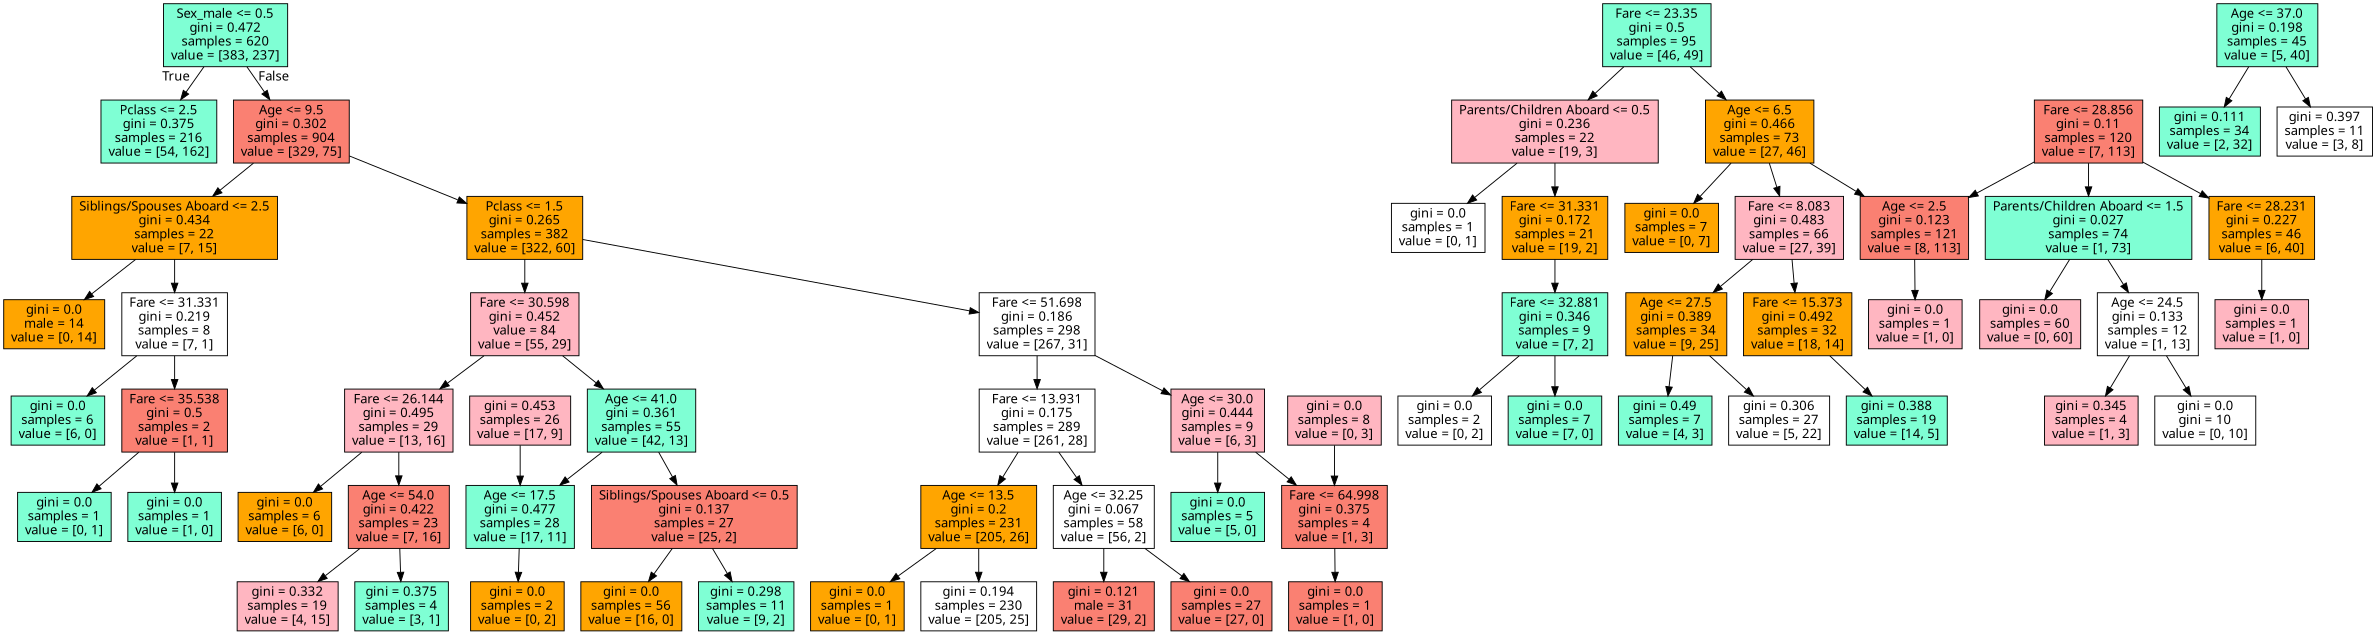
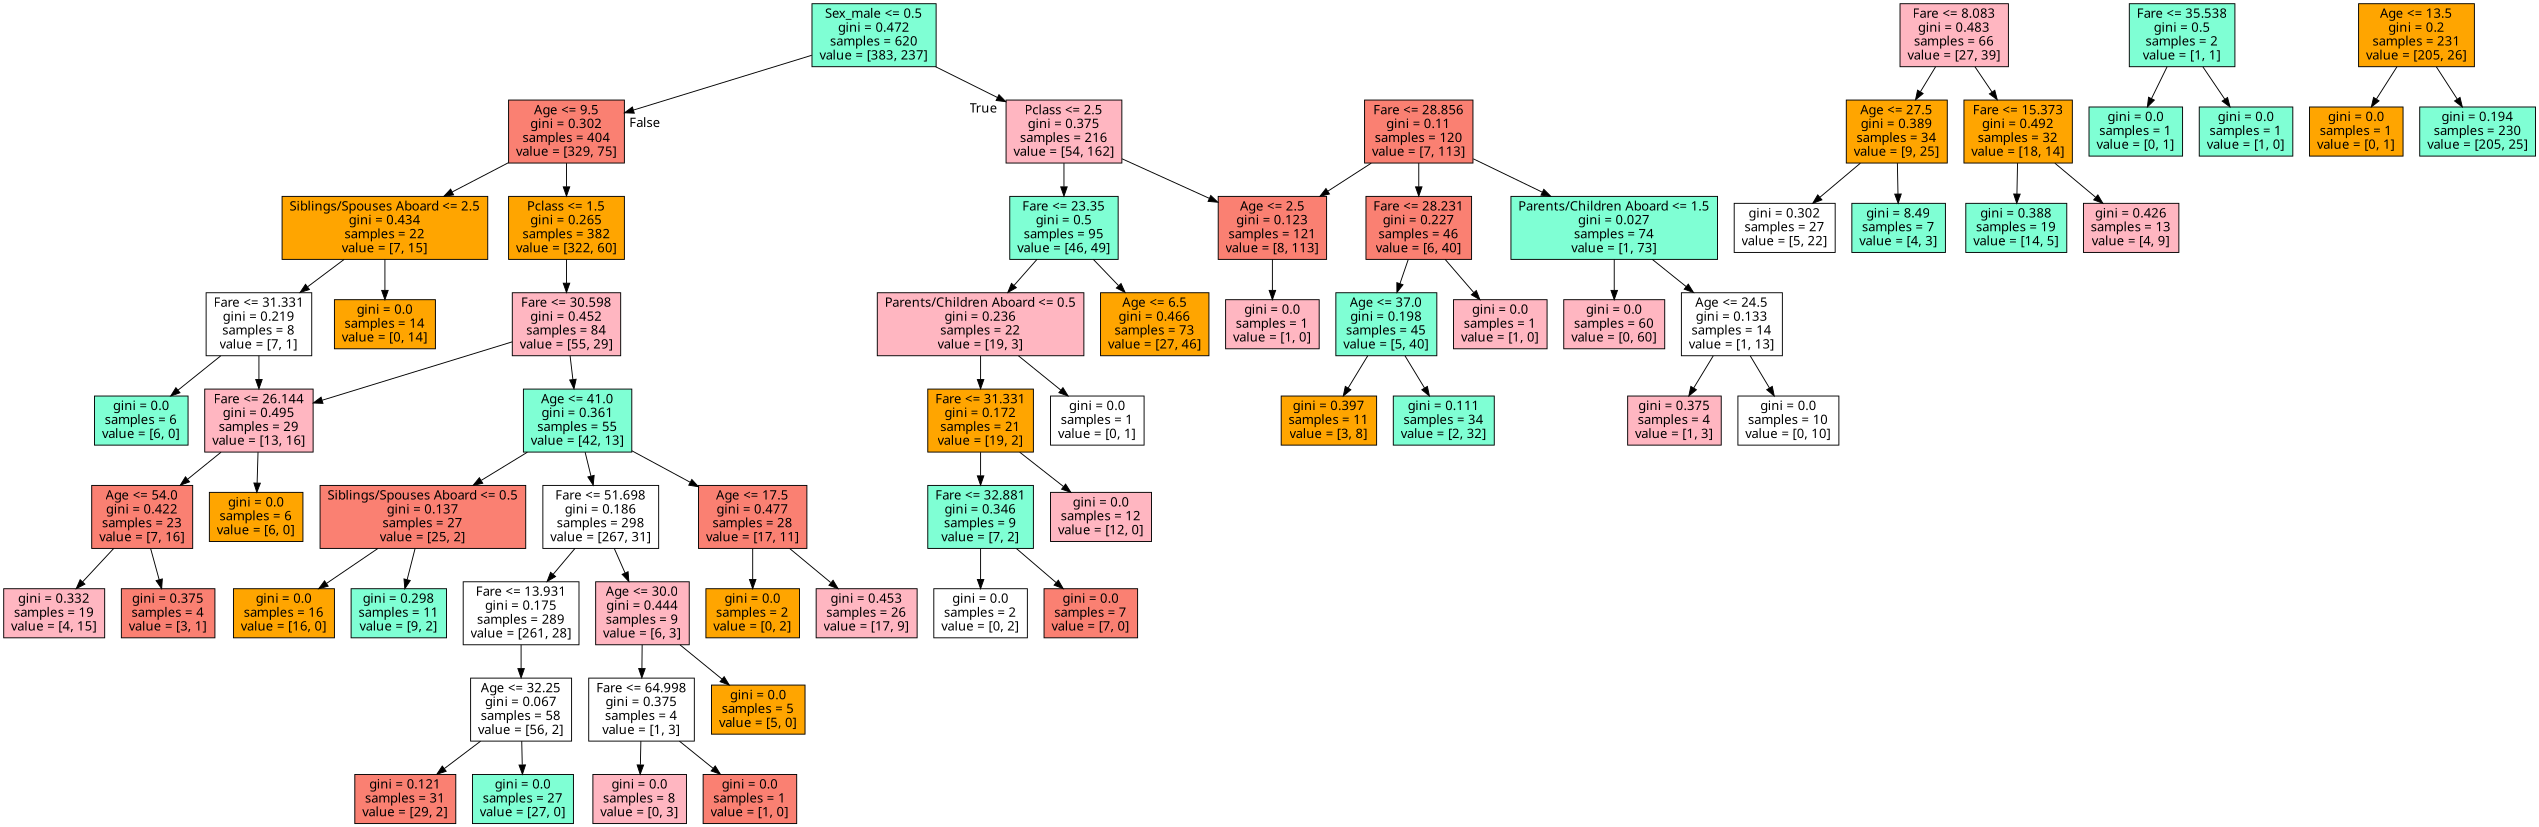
(159, 132) -> (1064, 132)
(291, 132) -> (566, 132)
(2325, 132) -> (1329, 421)
none -> (1064, 175)
(1773, 175) -> none
(1833, 177) -> (1166, 179)
(1672, 228) -> none
none -> (2131, 228)
(2262, 228) -> (1419, 228)
none -> (1404, 272)
(776, 275) -> (588, 464)
(54, 324) -> (385, 324)
(525, 324) -> (566, 324)
(2148, 324) -> (1732, 324)
(175, 368) -> (259, 368)
(175, 421) -> (2182, 35)
(1555, 421) -> (1091, 613)
(1665, 421) -> (1899, 228)
(1779, 421) -> (1785, 228)
(2091, 421) -> (1674, 421)
(2205, 421) -> (1788, 421)
(520, 461) -> (810, 566)
(1334, 461) -> (641, 753)
(1010, 465) -> none
(520, 517) -> (753, 517)
none -> (1101, 517)
(1218, 517) -> (758, 710)
(1334, 517) -> (642, 710)
(402, 606) -> (168, 613)
(631, 606) -> (284, 613)
(979, 606) -> (2478, 132)
(1104, 606) -> (405, 799)
(1221, 606) -> (523, 799)
